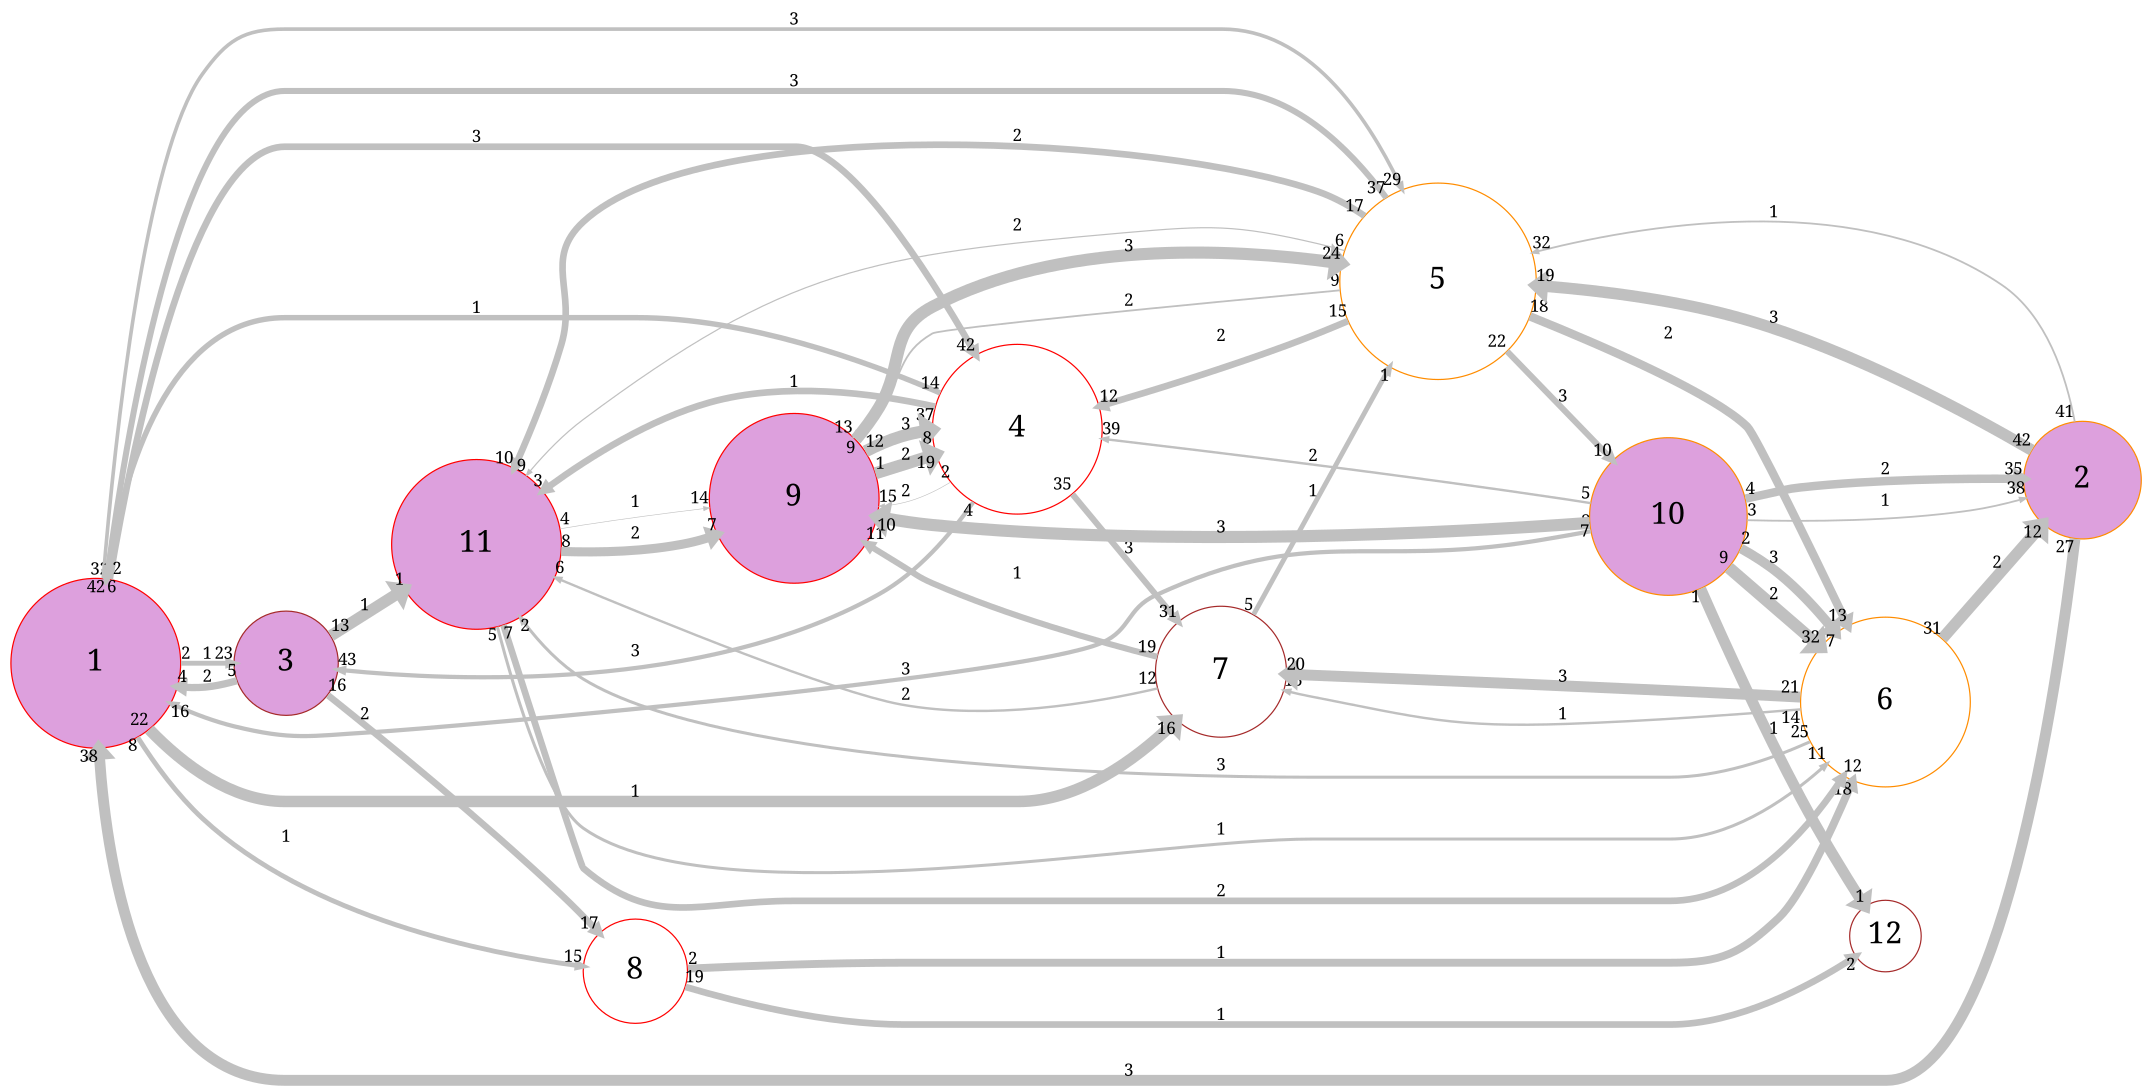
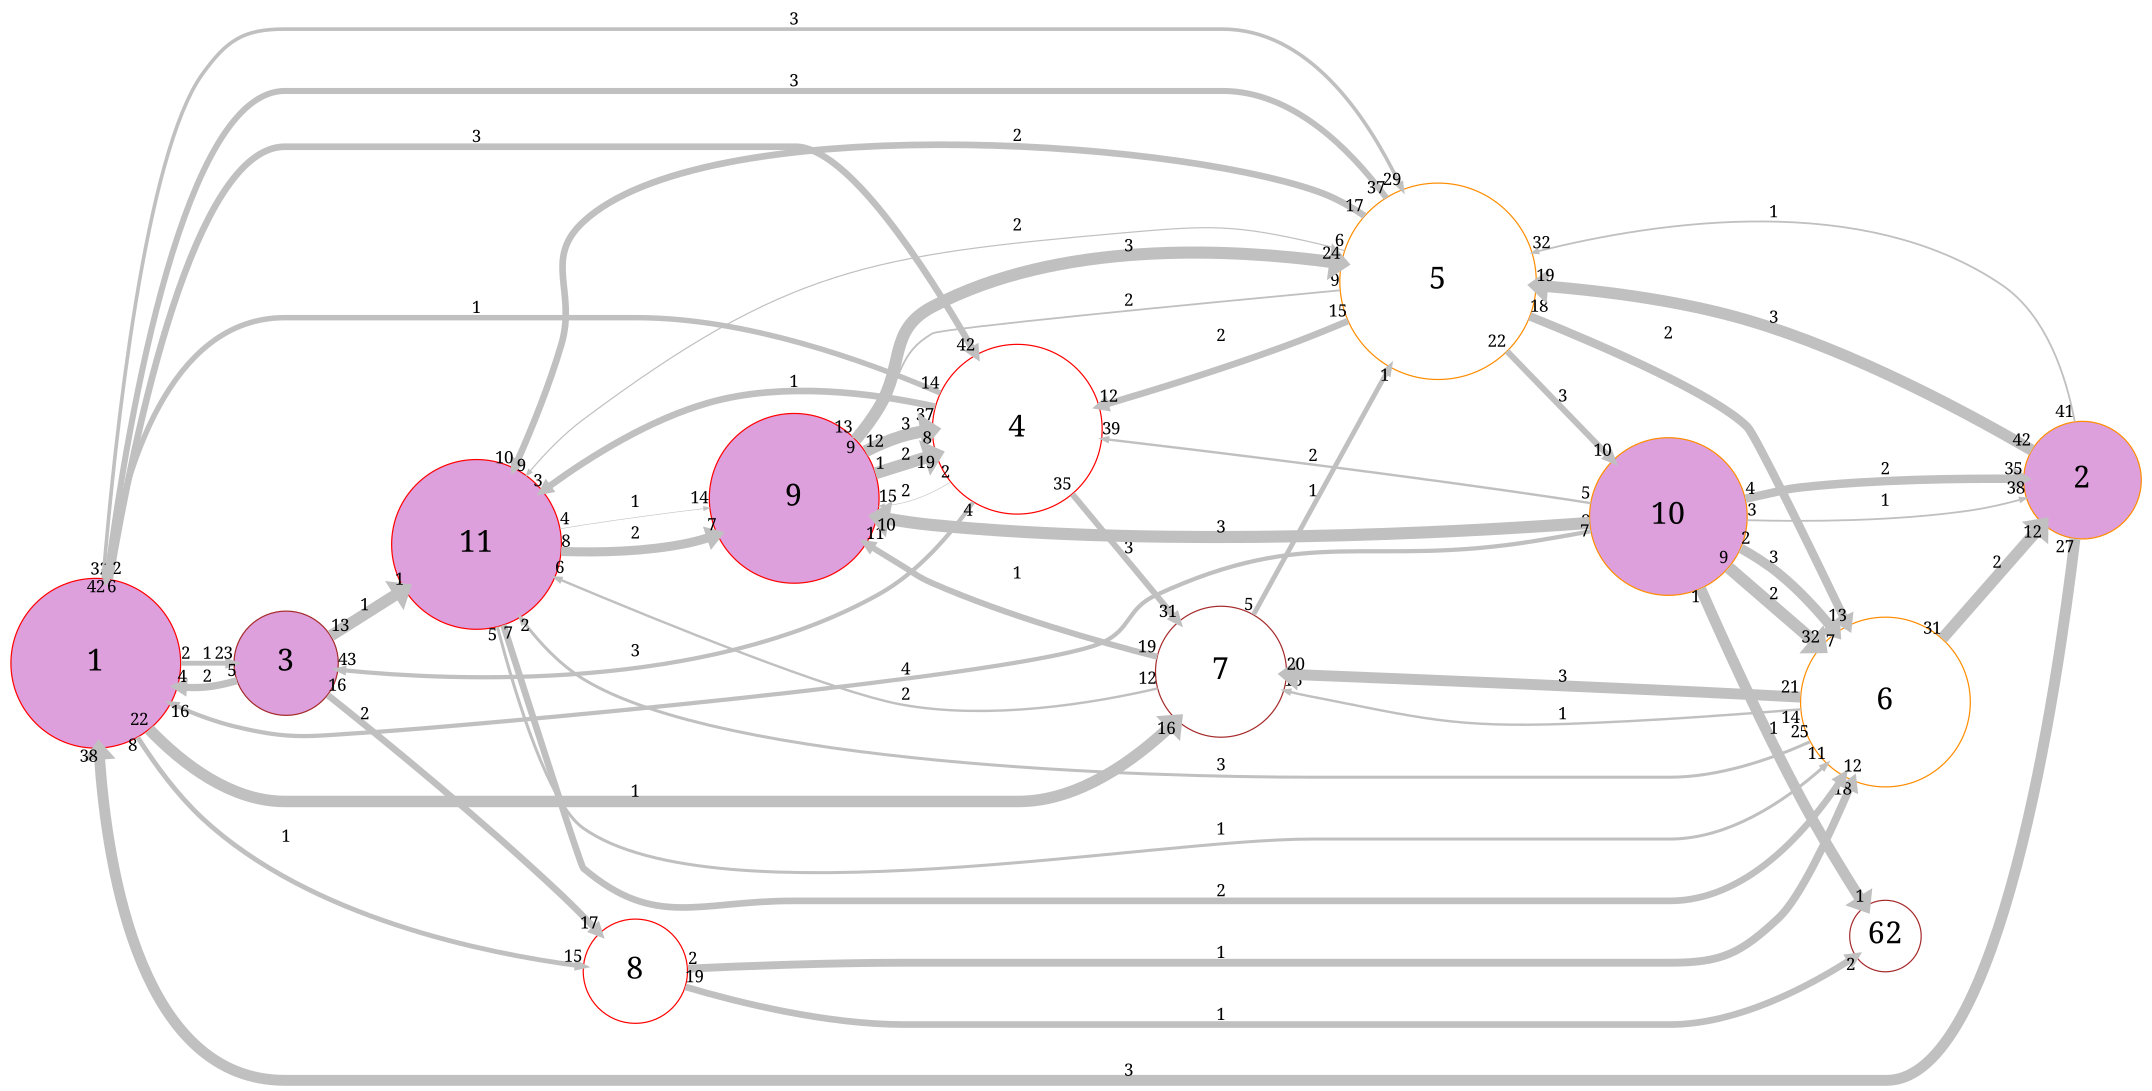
(906, 670) -> (906, 670)
(1885, 936) -> (1885, 936)
